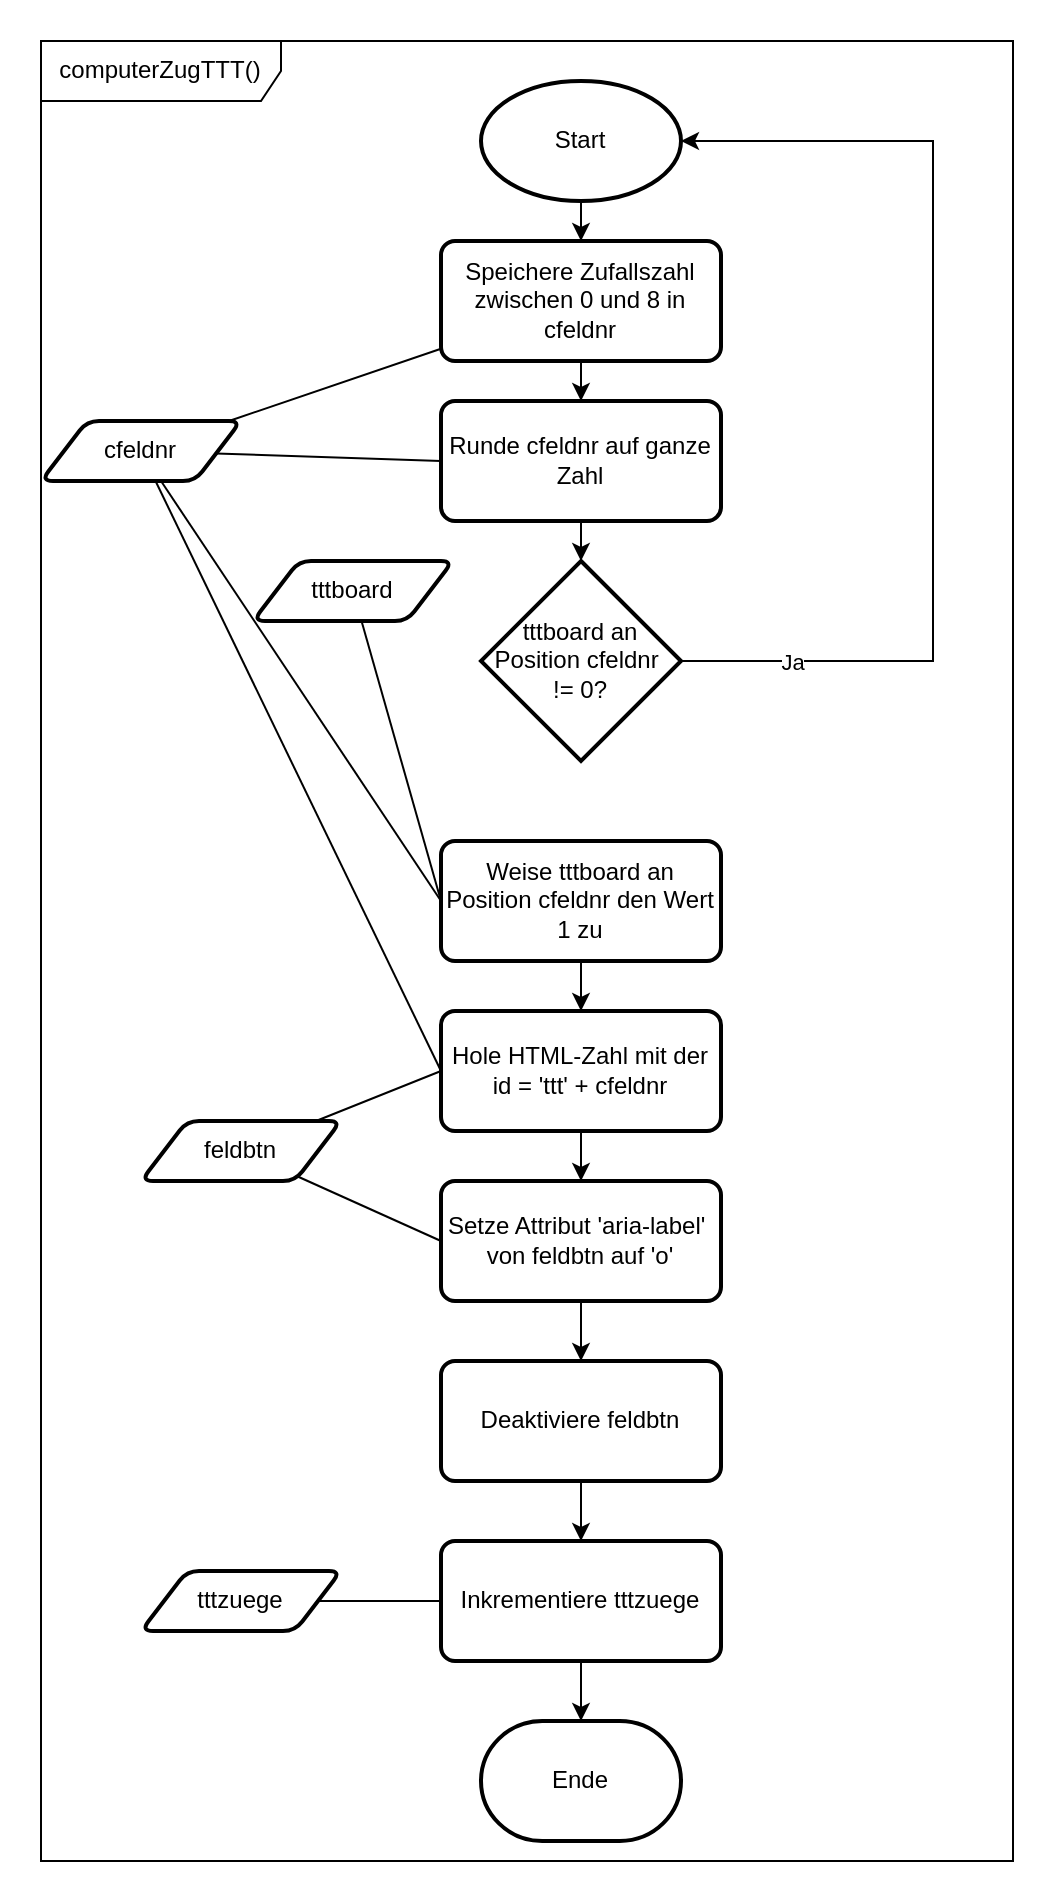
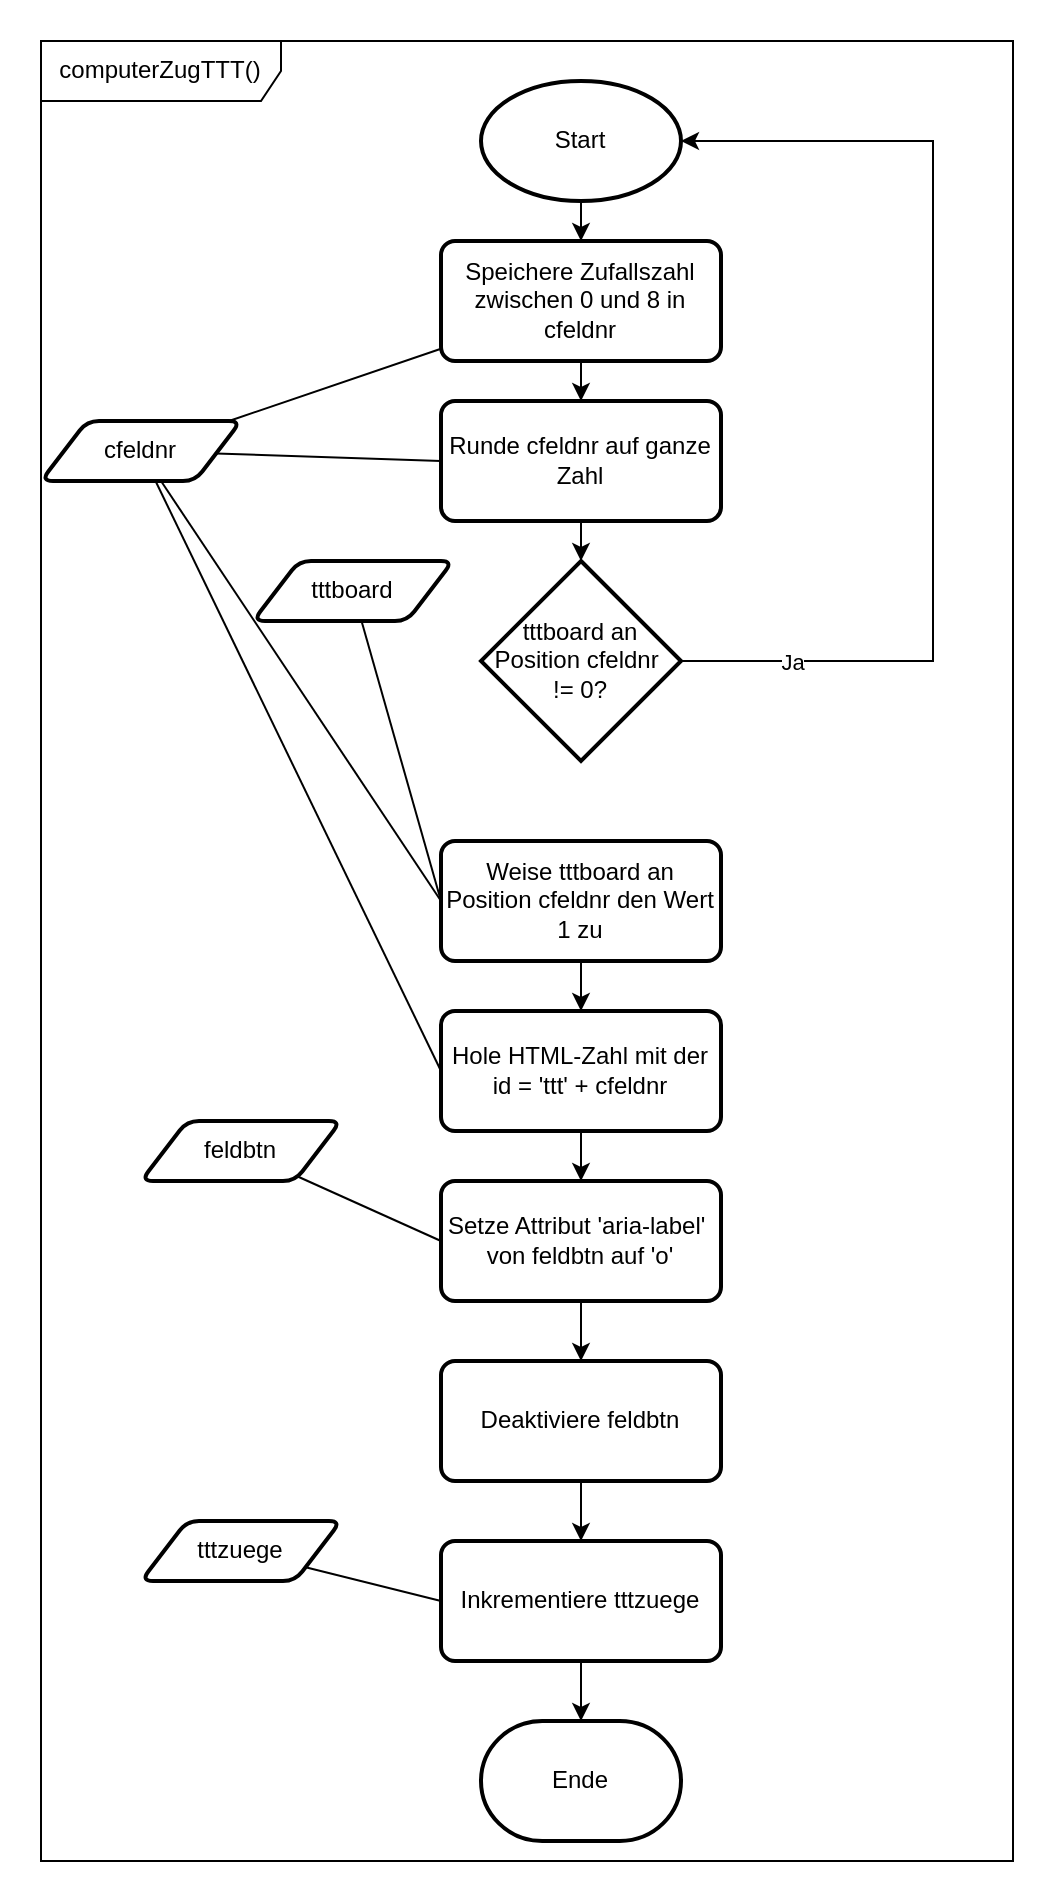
(378, 1096) -> none
(241, 1601) -> (241, 1551)
